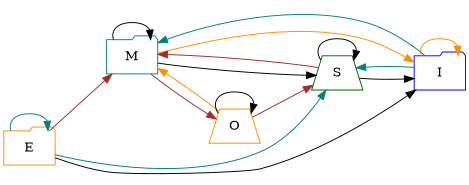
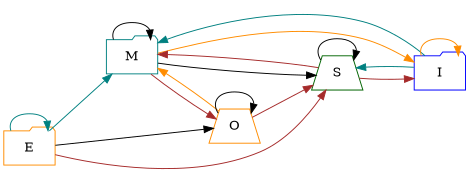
(382, 79) -> (382, 79)
(77, 106) -> (77, 106)
(199, 167) -> (199, 167)
(239, 171) -> (130, 137)
